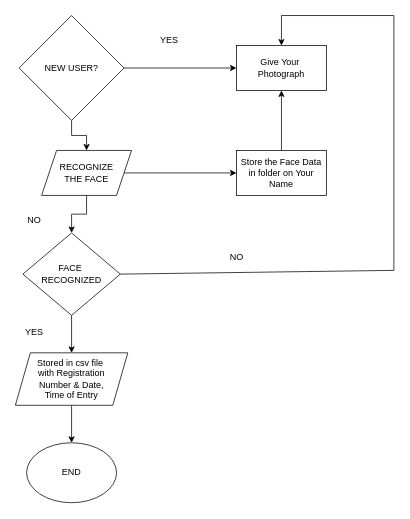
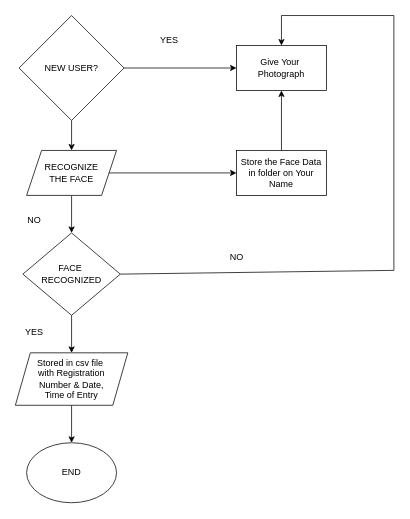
(87, 173) -> (72, 173)
